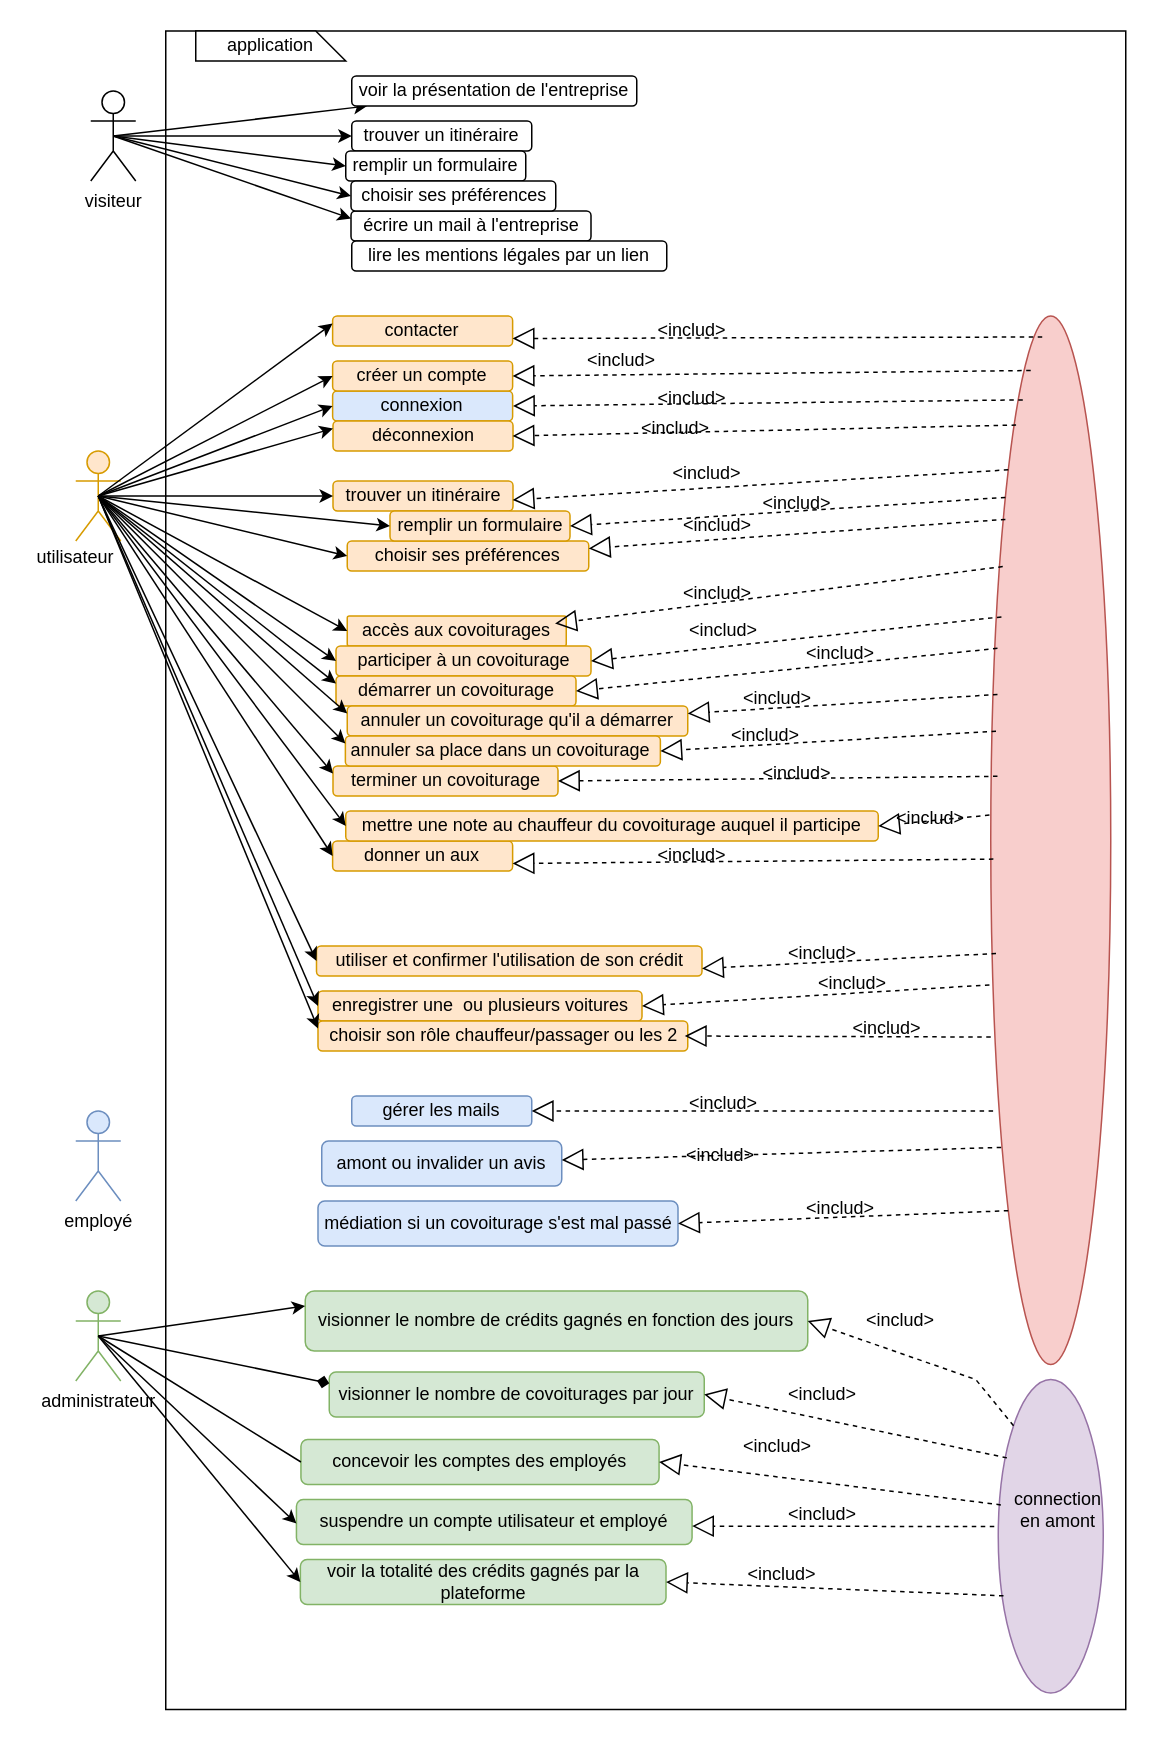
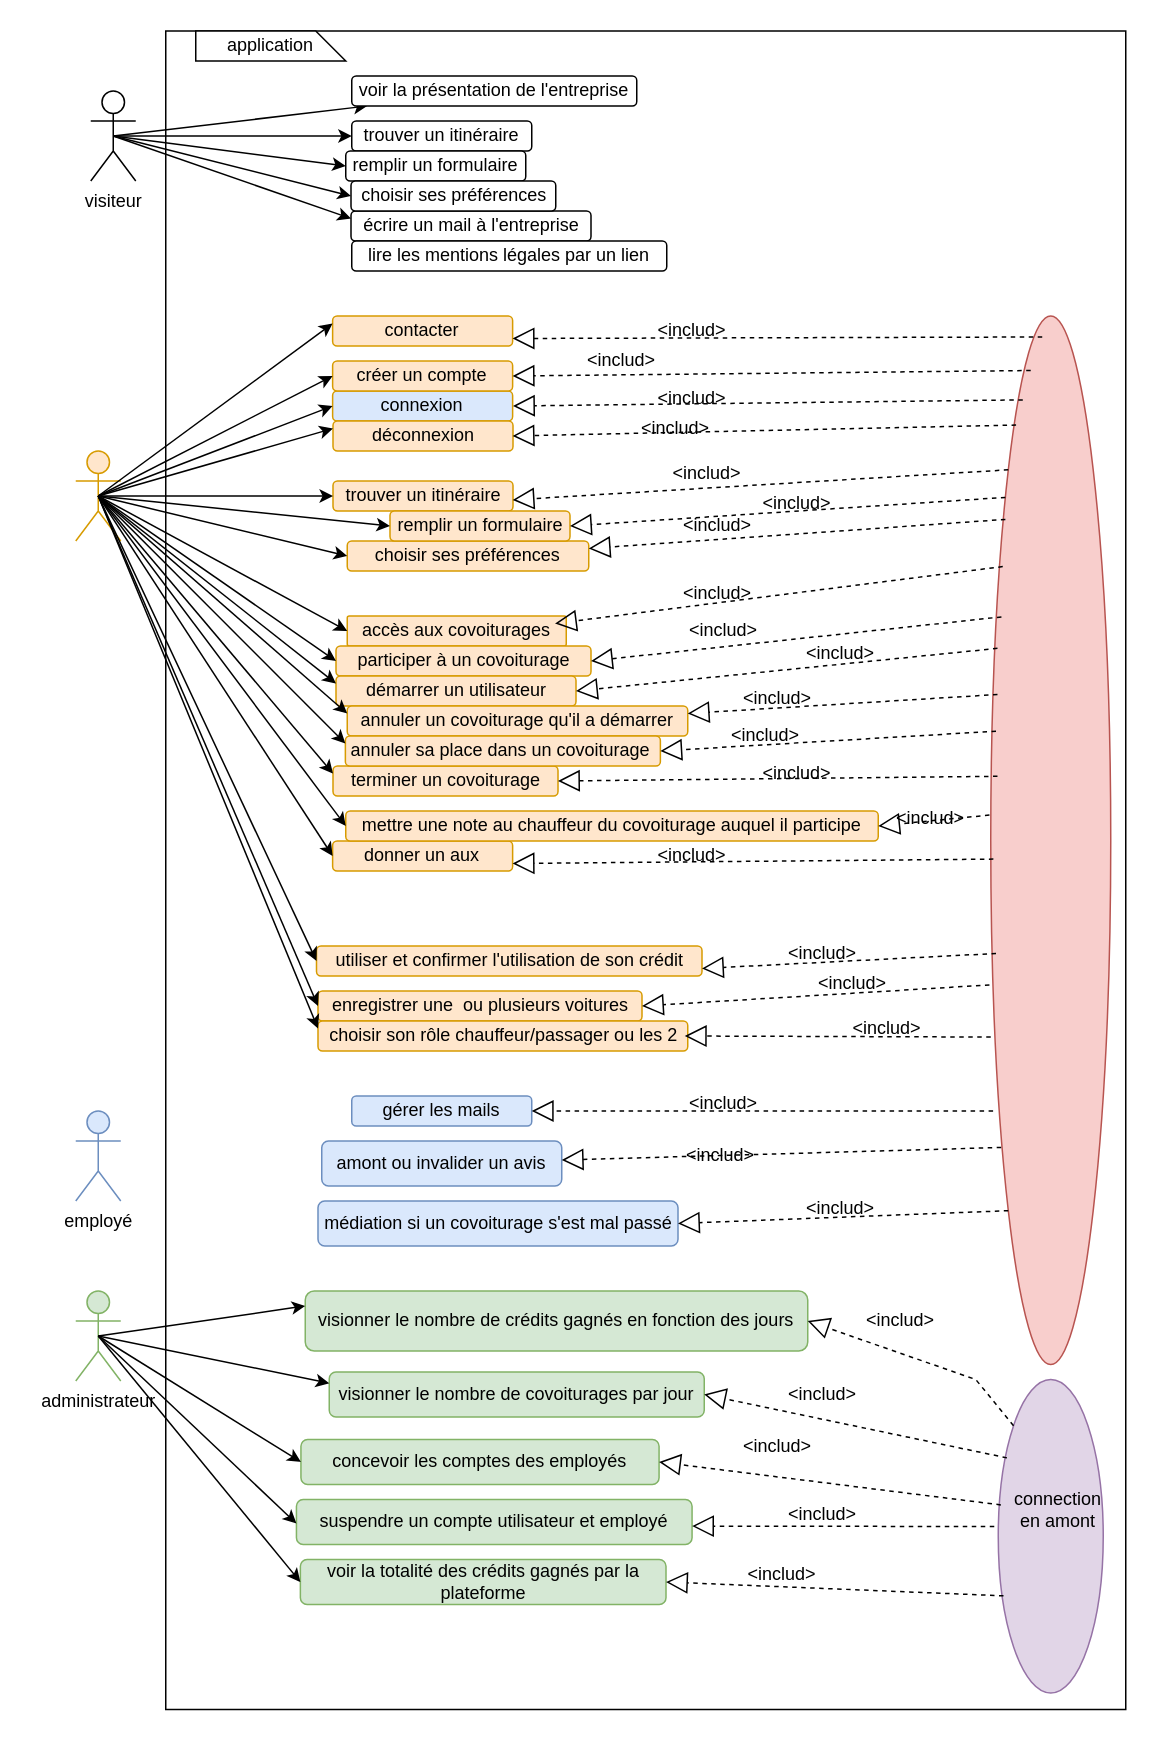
(76, 557) -> none
(457, 691) -> (457, 691)
(317, 1380) -> (318, 1381)
(295, 1458) -> (291, 1456)
